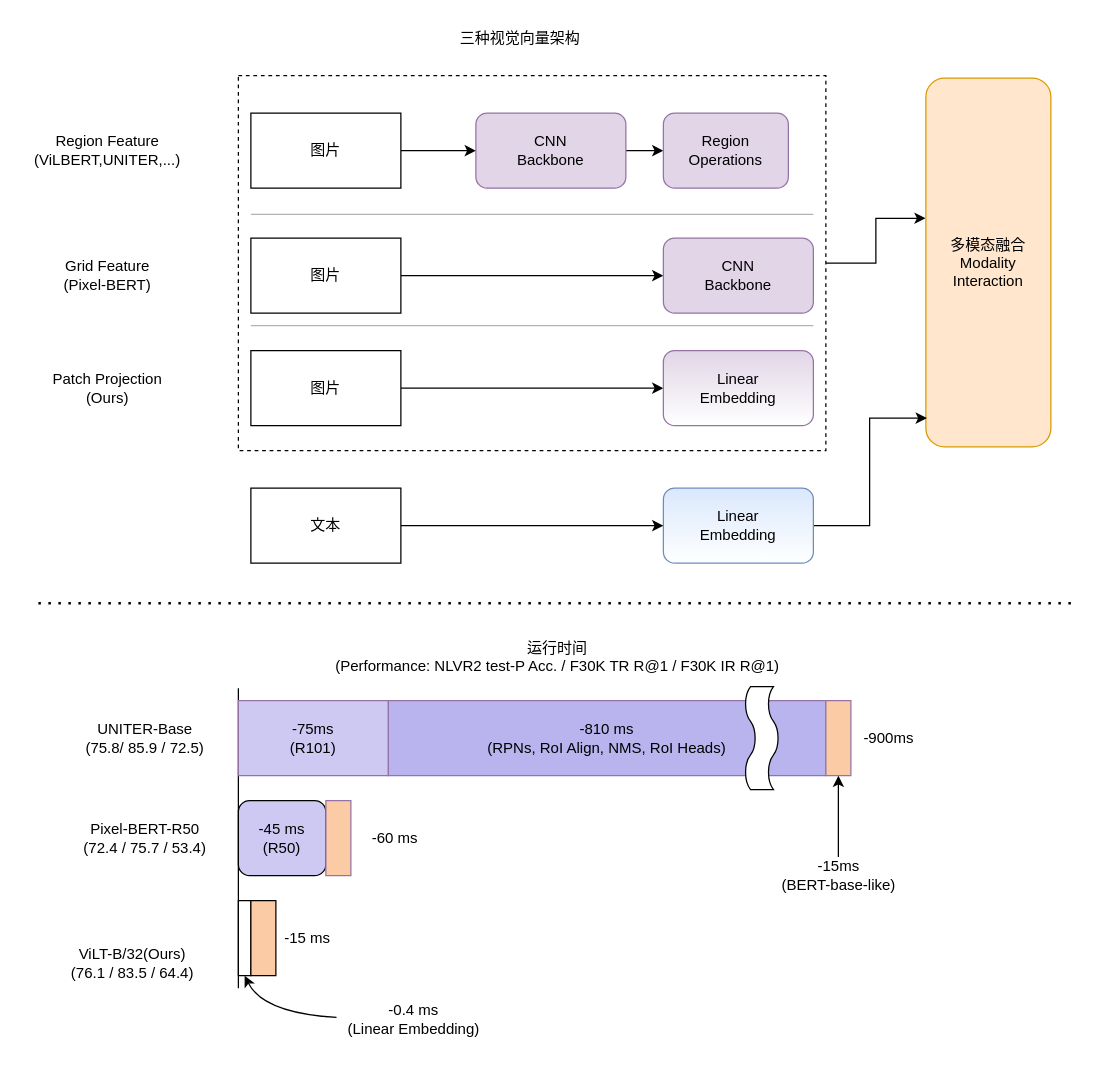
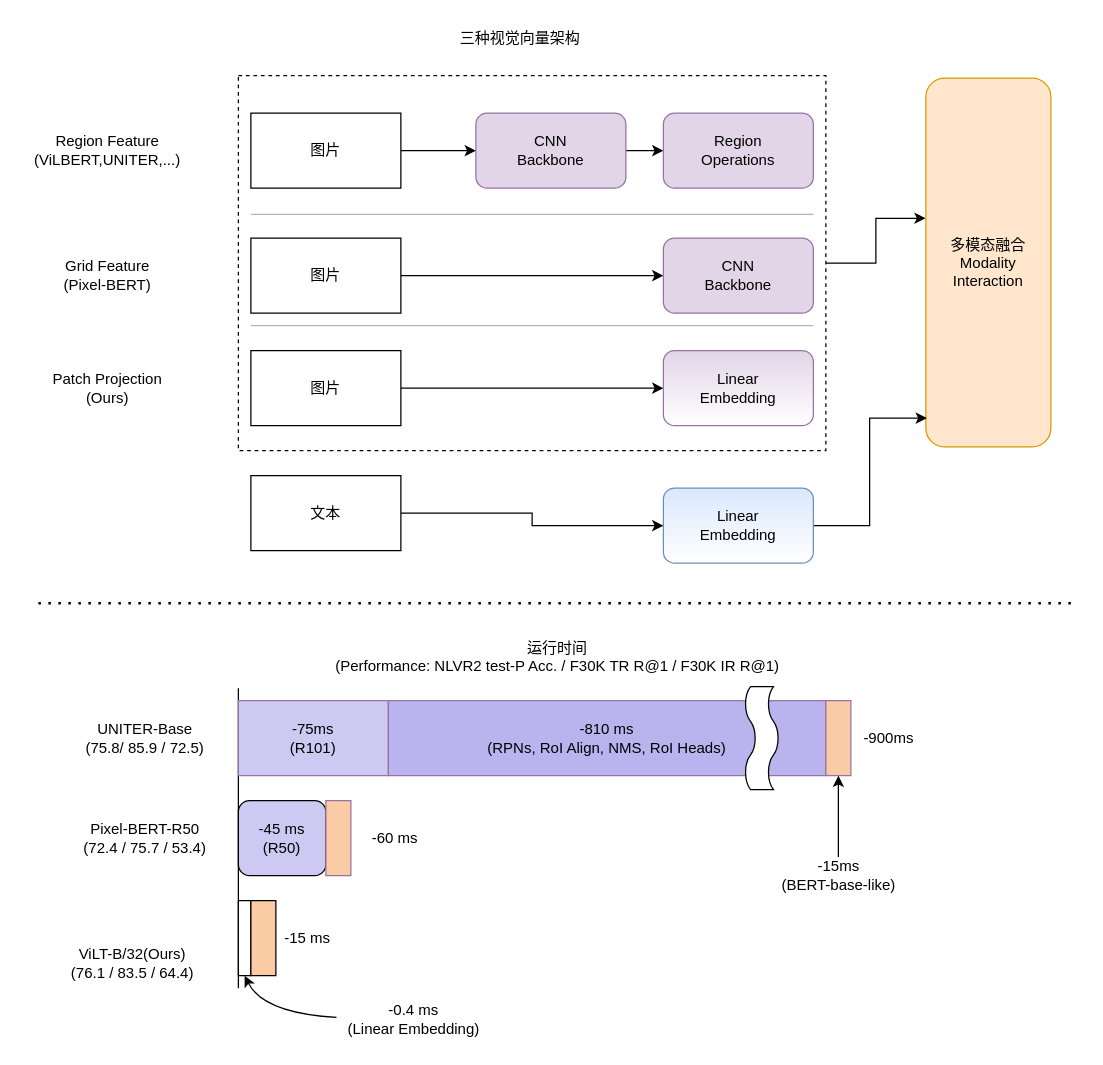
(726, 151) -> (738, 151)
(326, 526) -> (326, 513)
